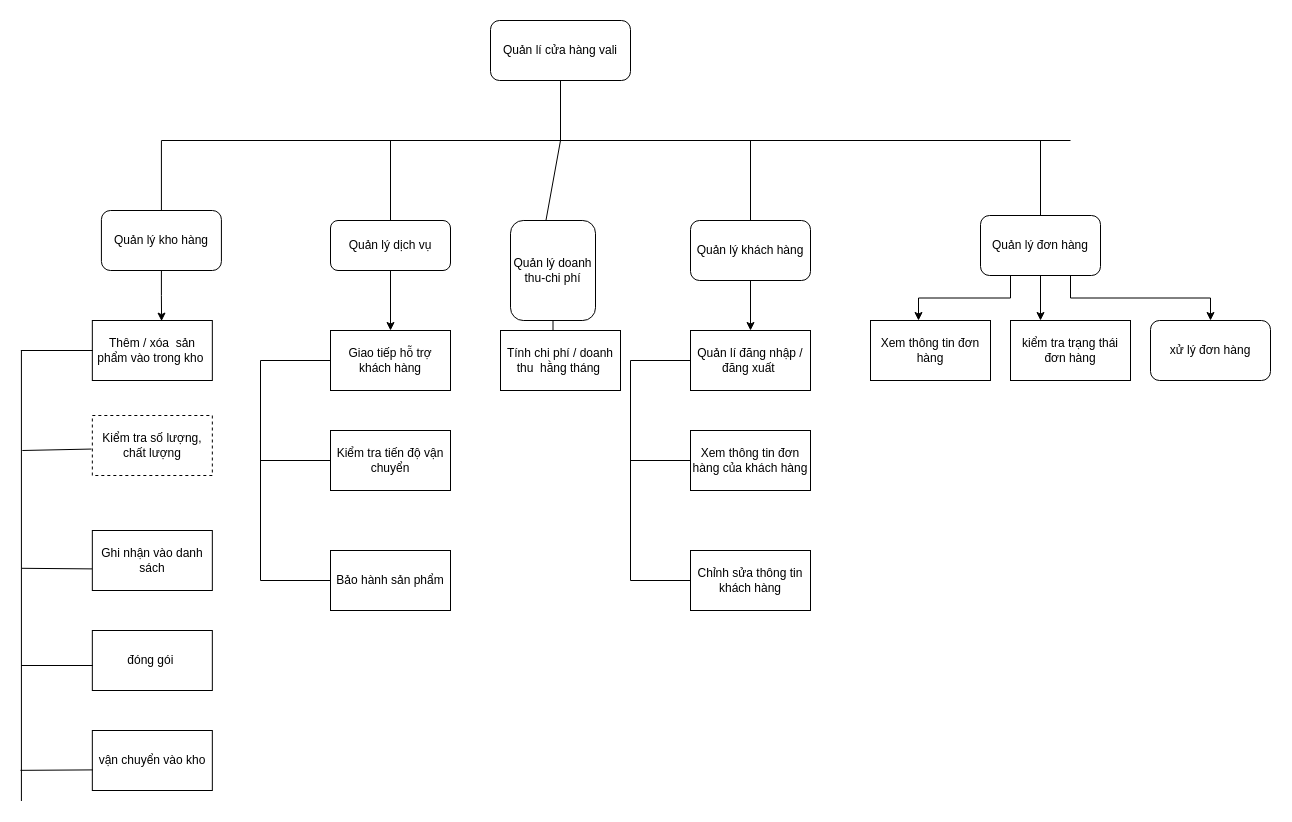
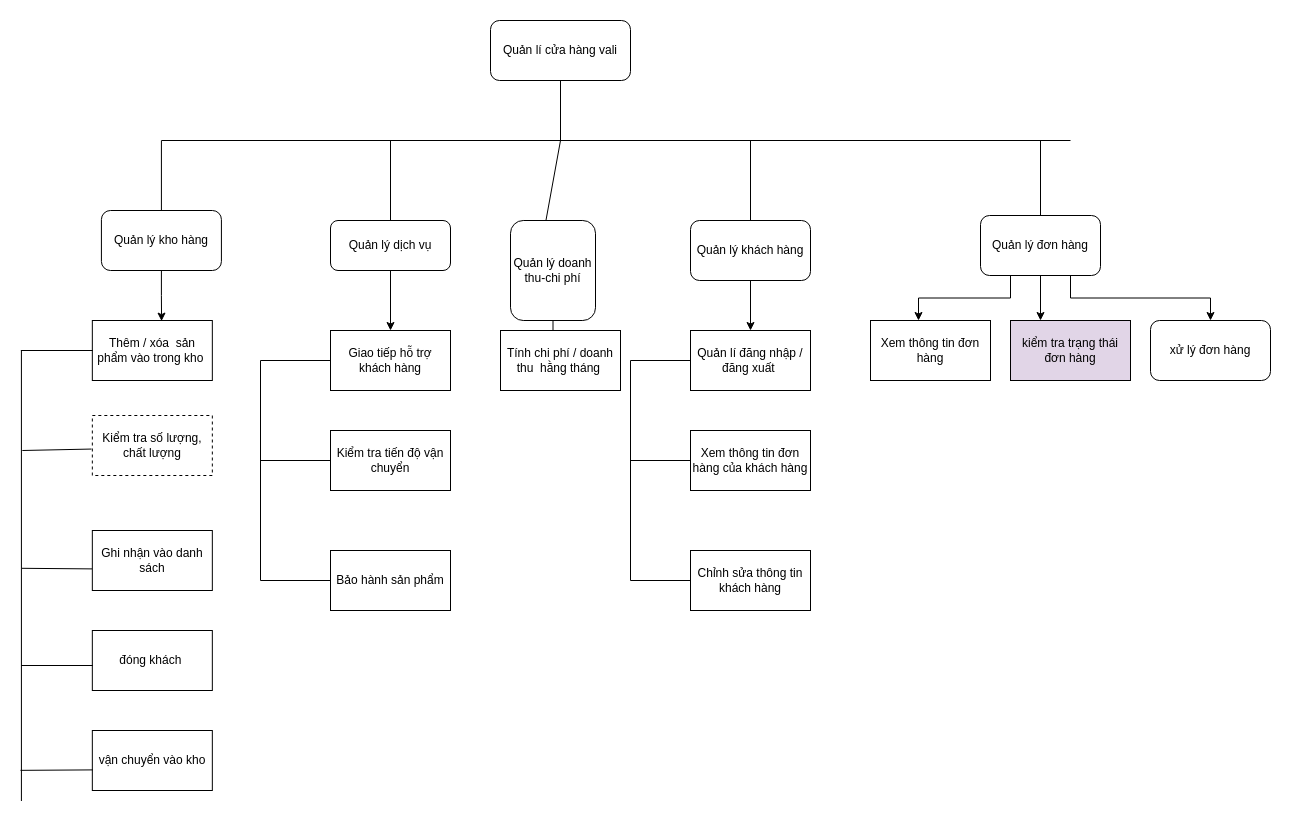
(1071, 351) -> (1071, 351)
(153, 661) -> (153, 661)
